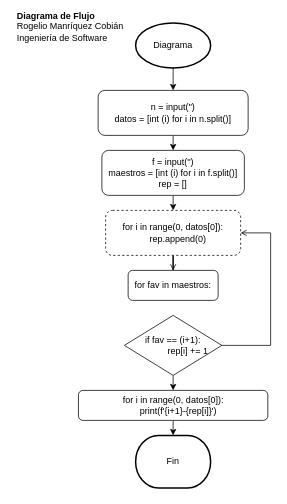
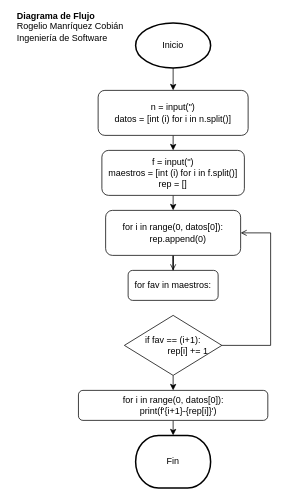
(173, 45) -> (173, 45)
(173, 233) -> (173, 233)
